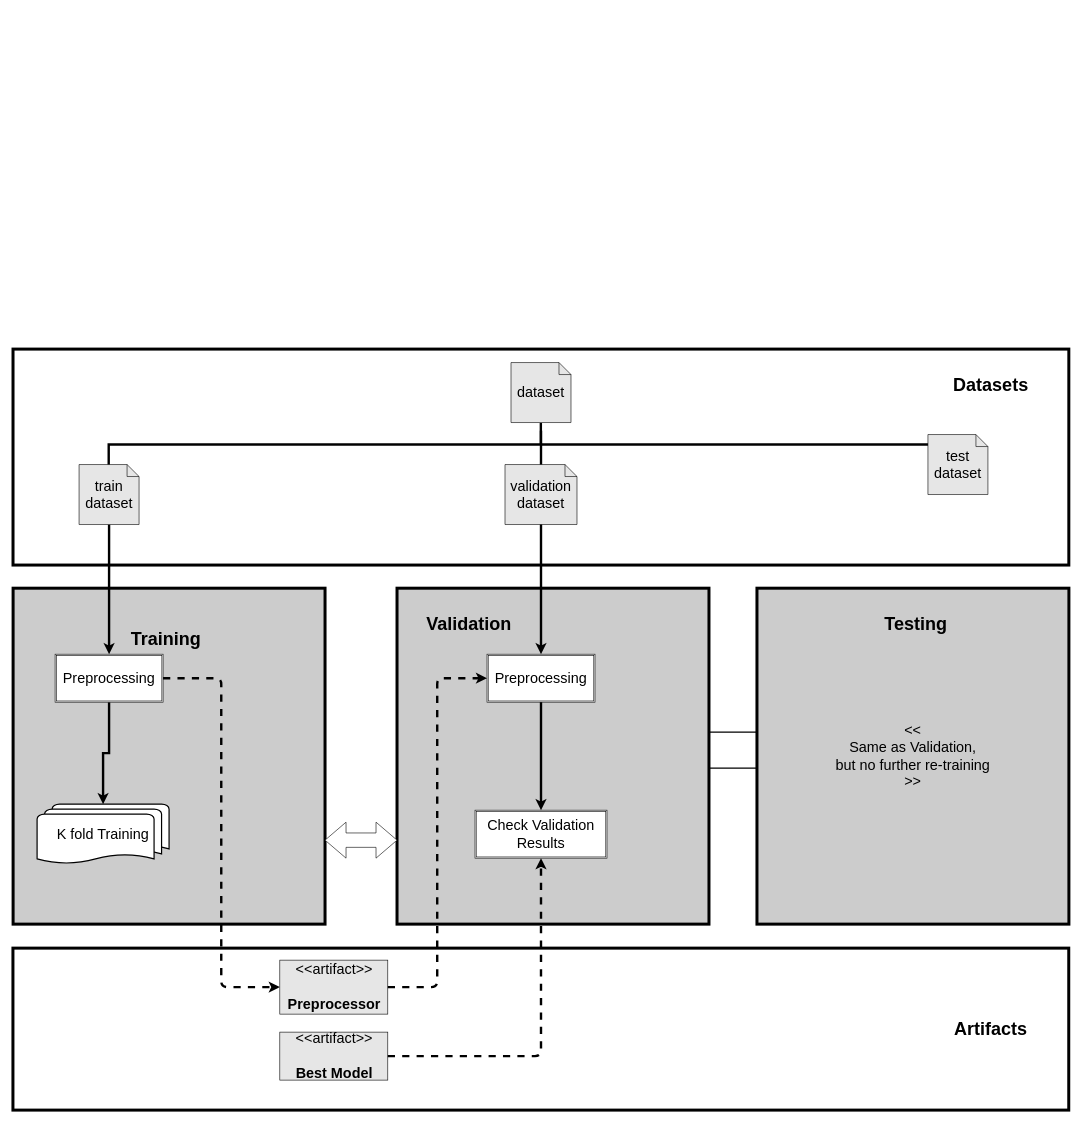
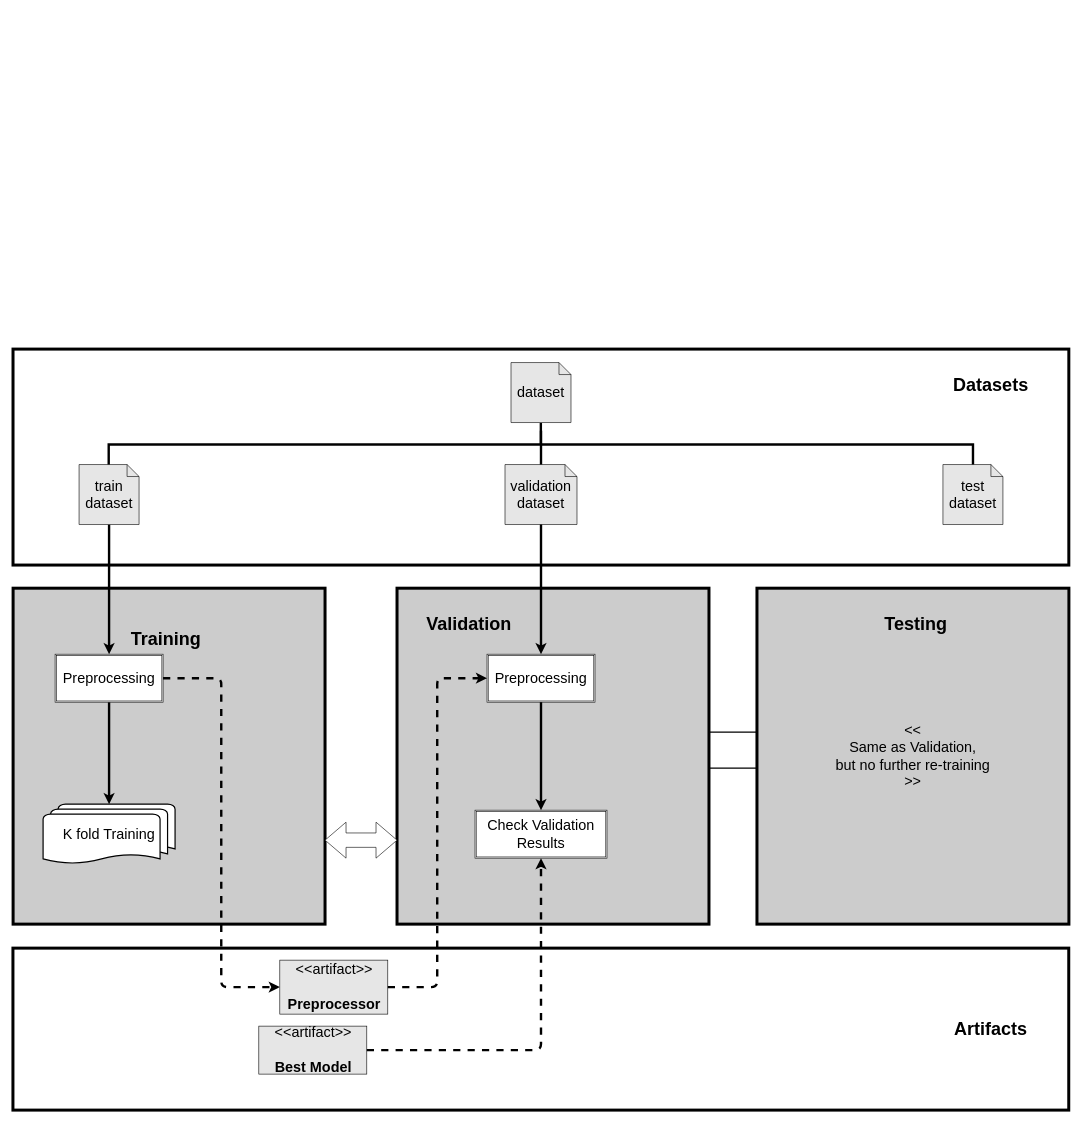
(958, 465) -> (973, 495)
(103, 834) -> (109, 834)
(334, 1056) -> (313, 1050)
